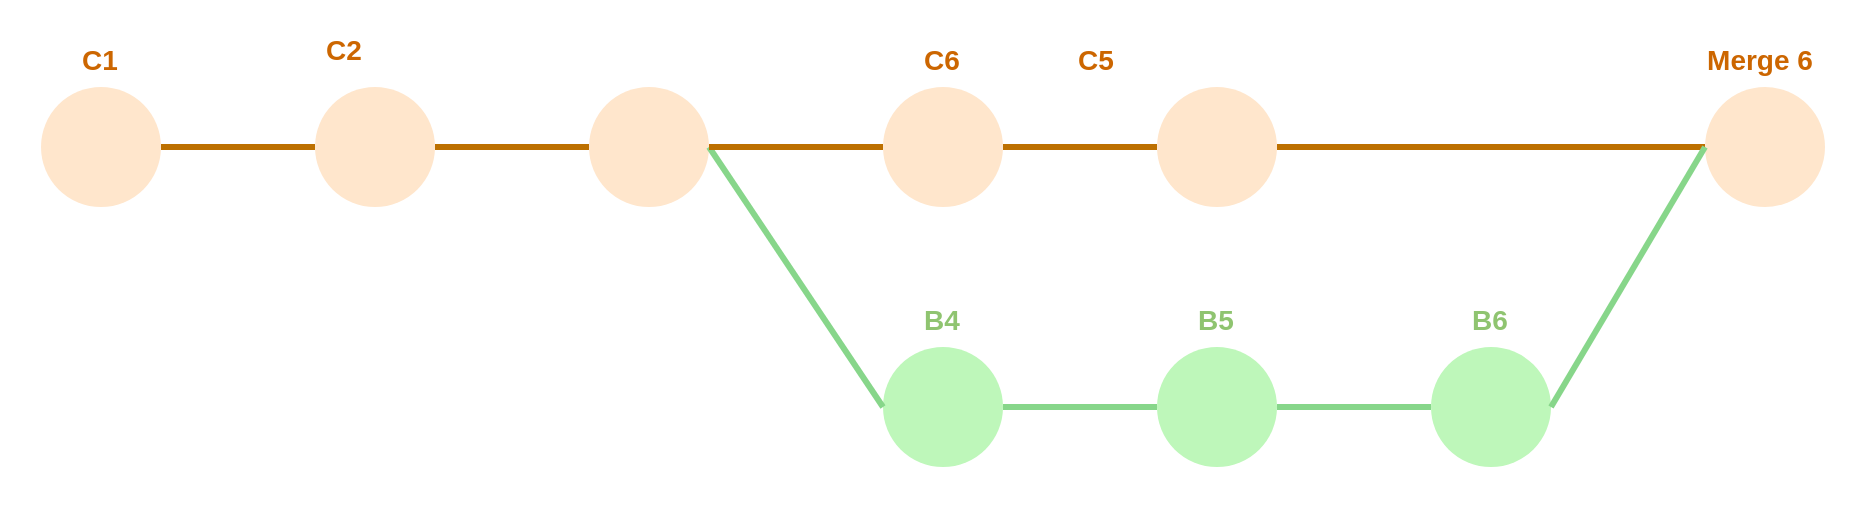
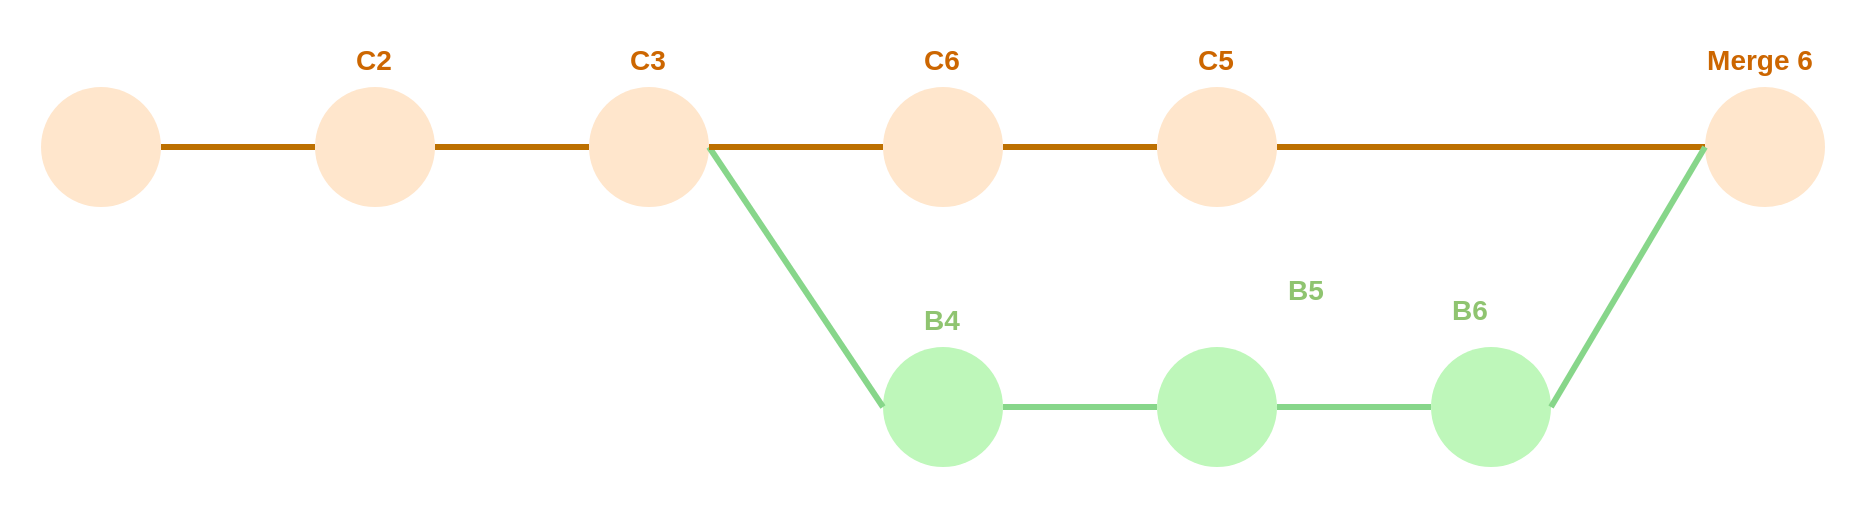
(345, 51) -> (375, 61)
(101, 61) -> none
none -> (649, 61)
(1097, 61) -> (1217, 61)
(1217, 321) -> (1307, 291)
(1491, 321) -> (1471, 311)
